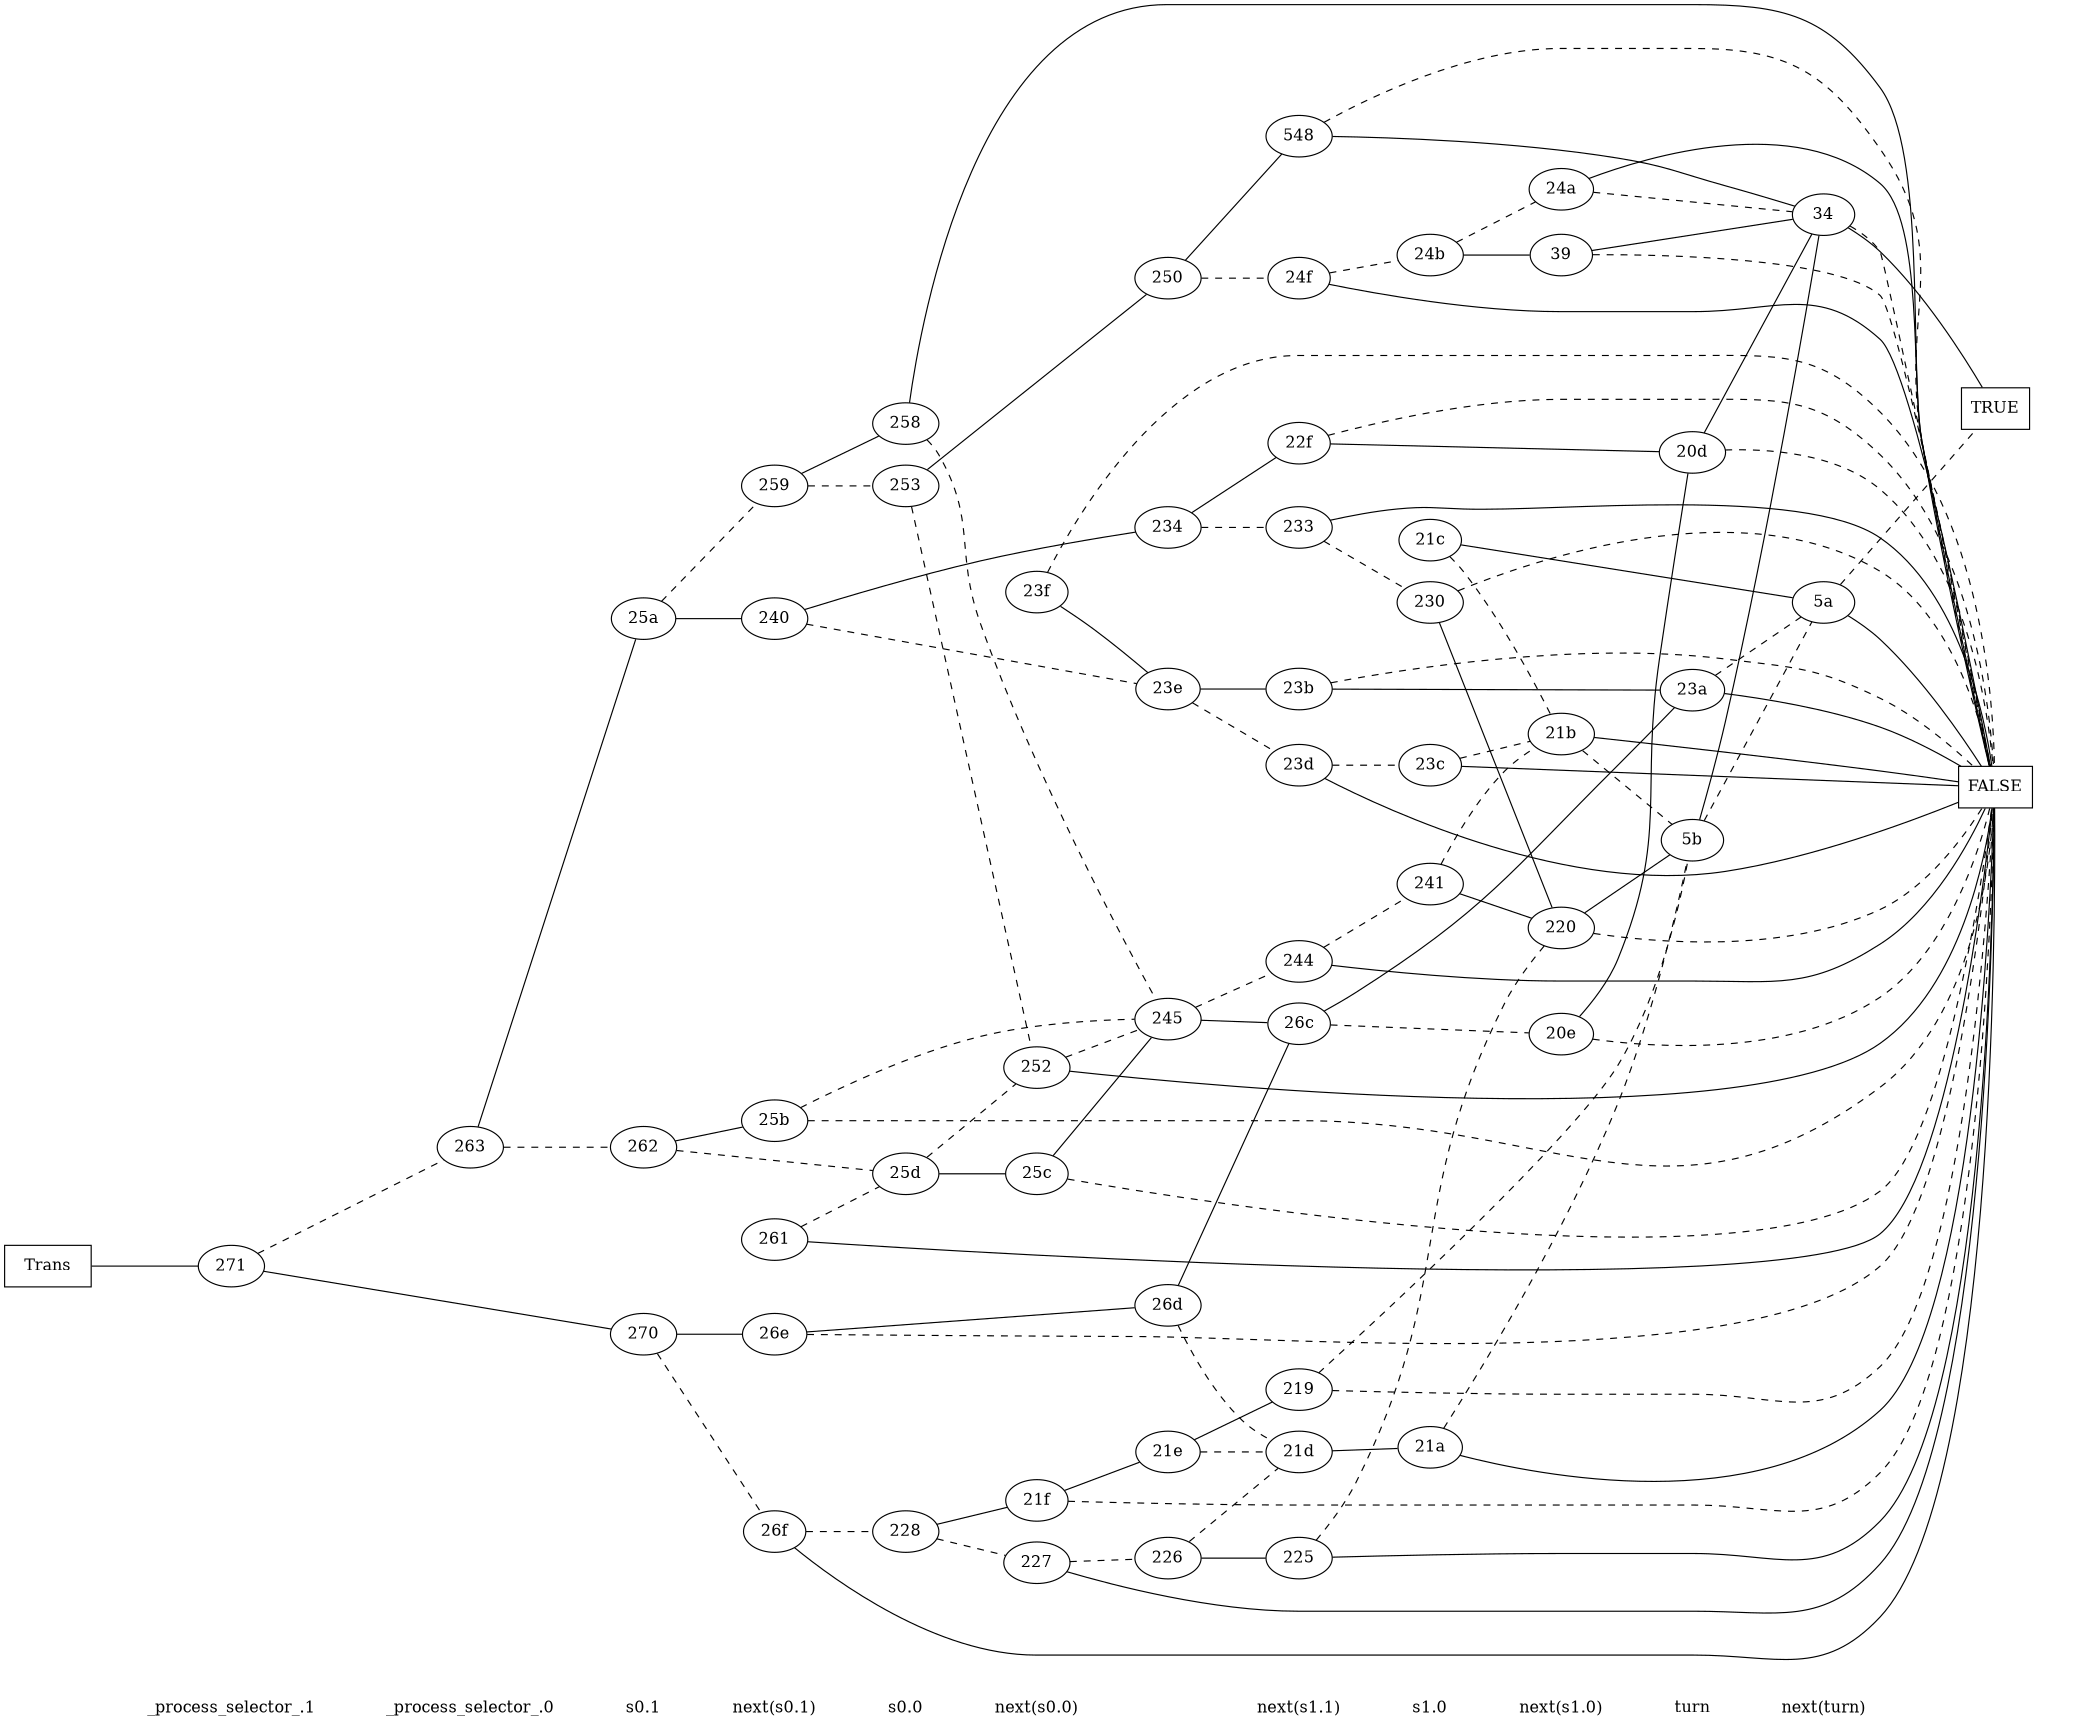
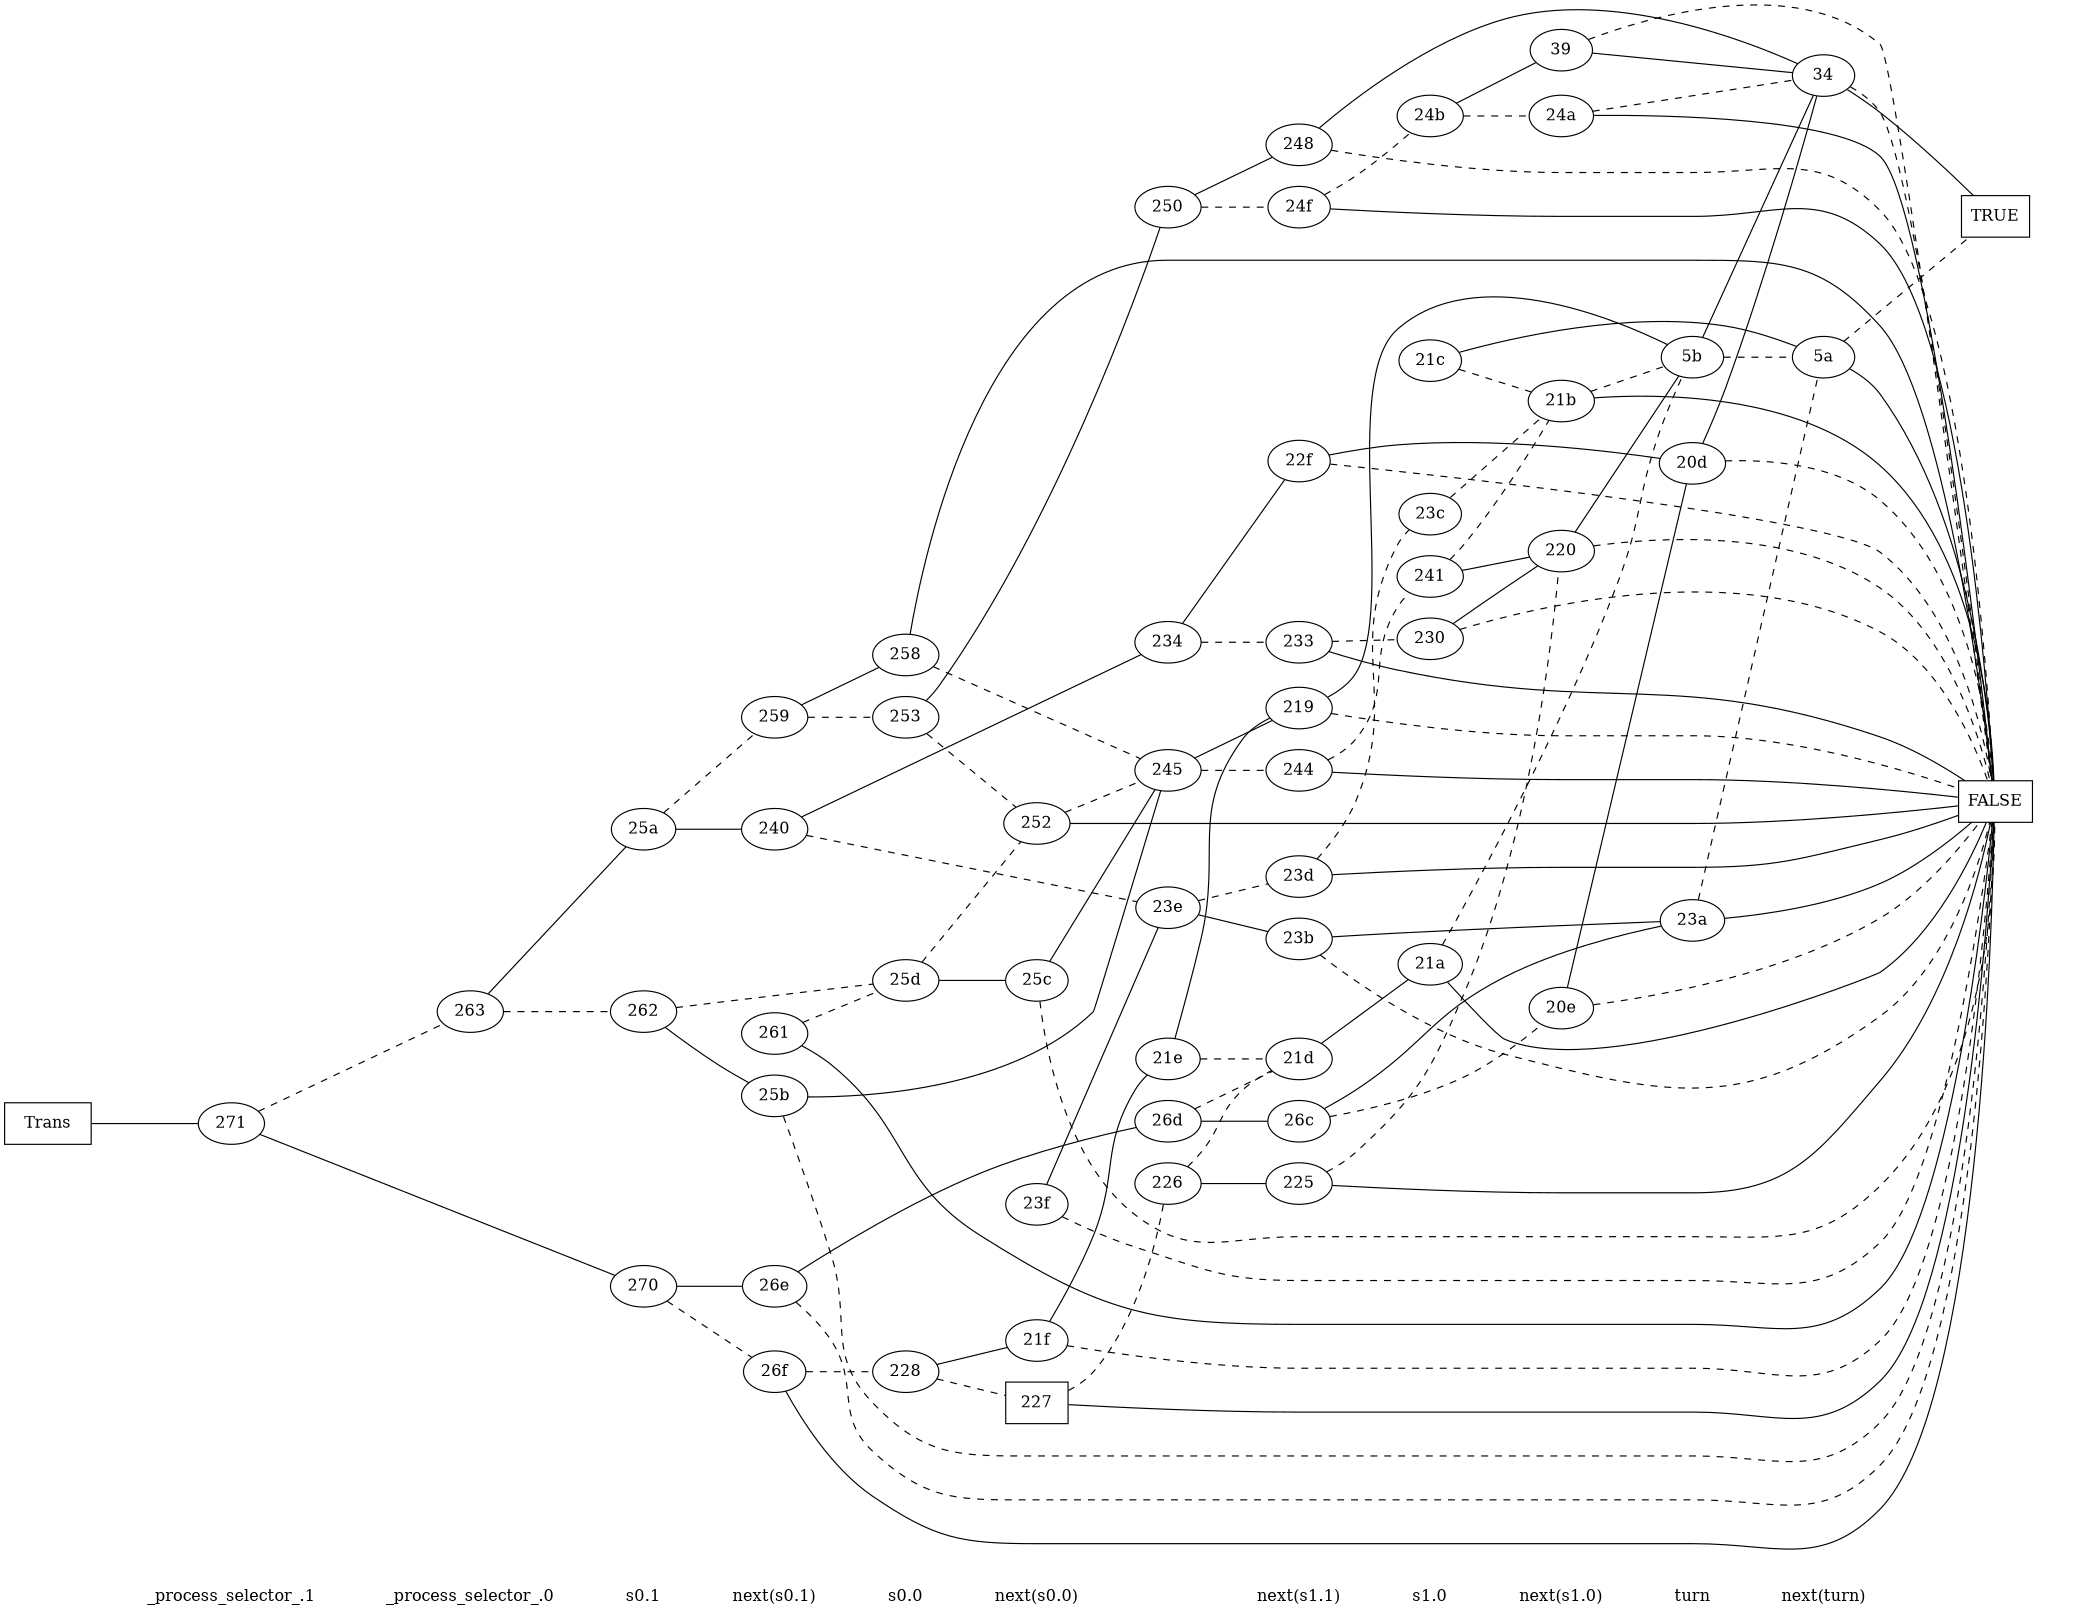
(1299, 136) -> (1299, 145)
(1698, 776) -> none
(1234, 1021) -> (1233, 739)
(962, 1042) -> (1064, 1035)
(1539, 1159) -> (1376, 376)
(1037, 1563) -> (1037, 1403)
